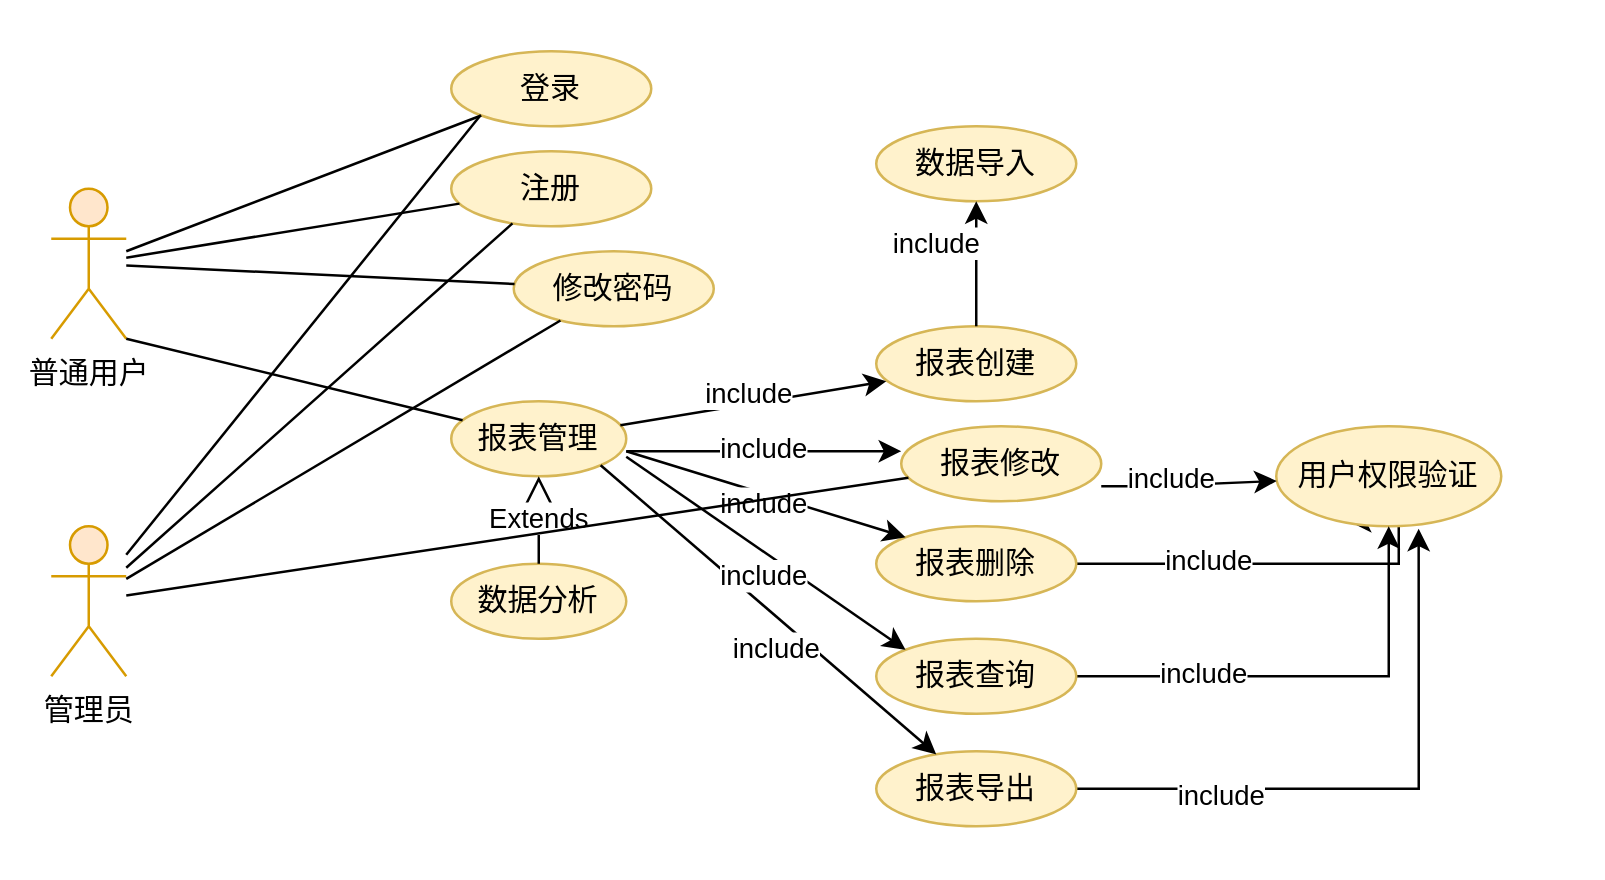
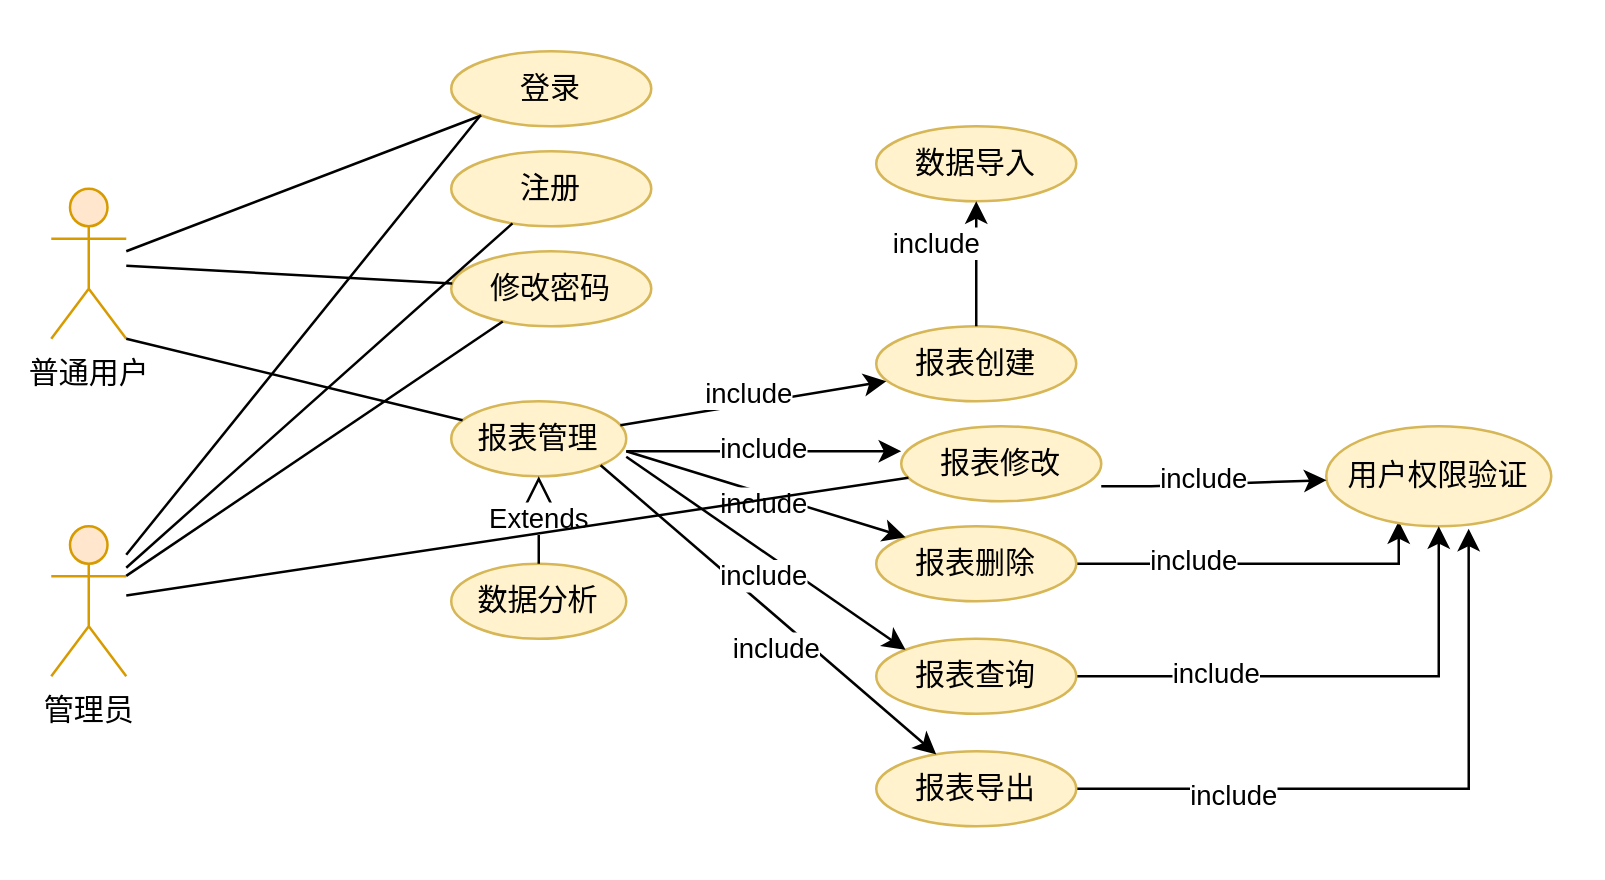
(261, 236) -> none
(614, 289) -> (551, 289)
(1389, 476) -> (1439, 476)
